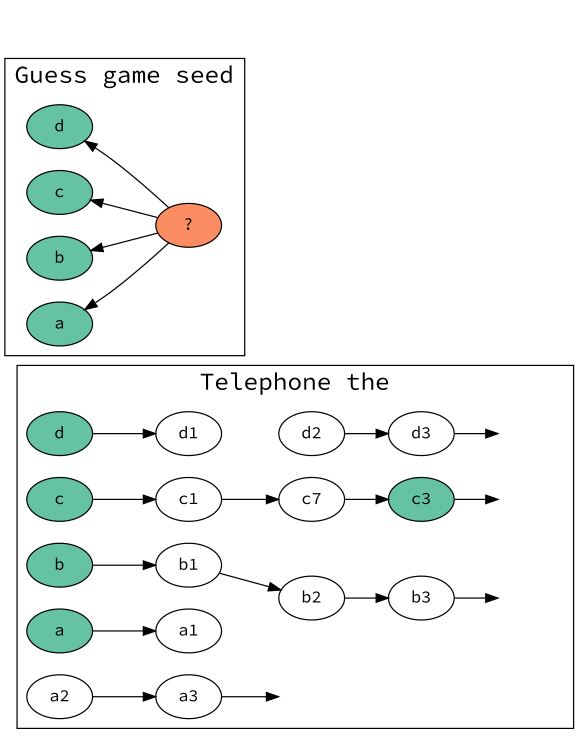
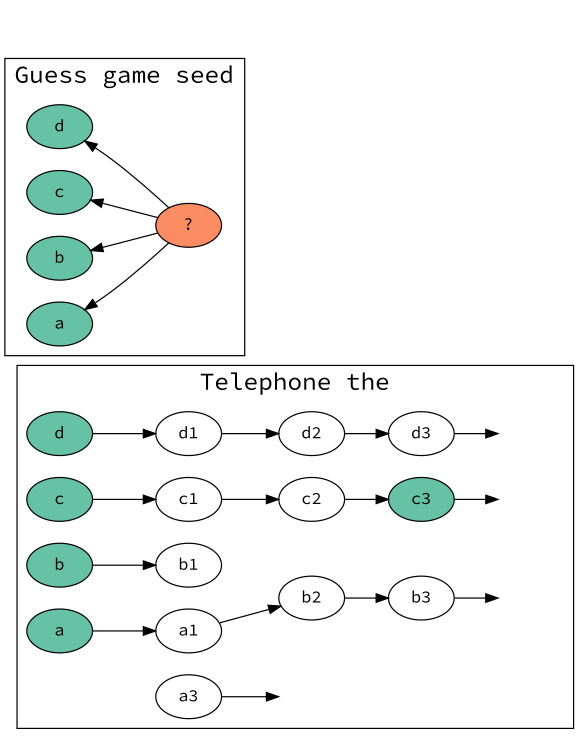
none -> (244, 434)
(312, 499) -> (312, 499)
(244, 580) -> (244, 616)
(60, 697) -> none
